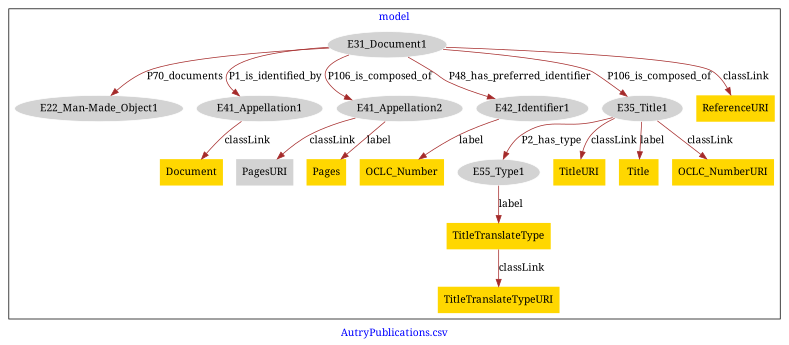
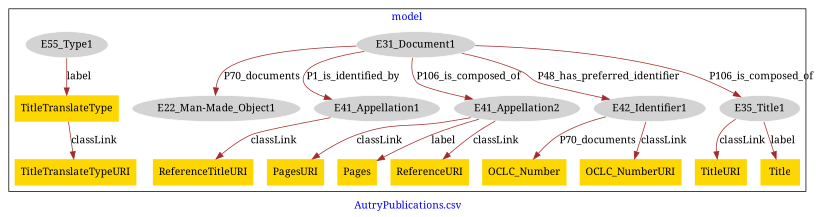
(591, 55) -> (471, 136)
(555, 124) -> none
(679, 138) -> (641, 137)
(472, 140) -> (598, 140)
(191, 172) -> (203, 172)
(265, 172) -> (296, 172)
